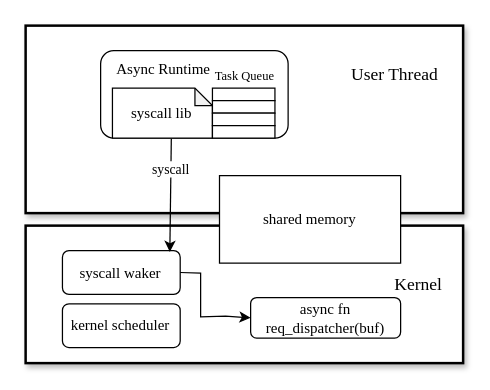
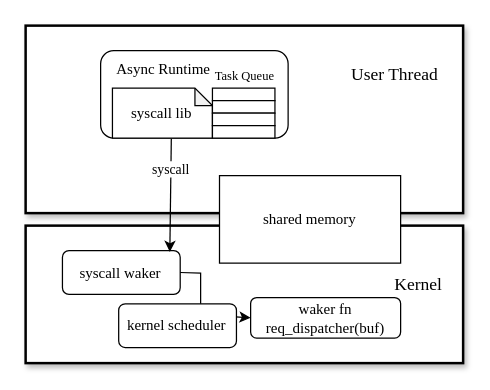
(326, 318) -> (326, 318)
(121, 326) -> (178, 326)
